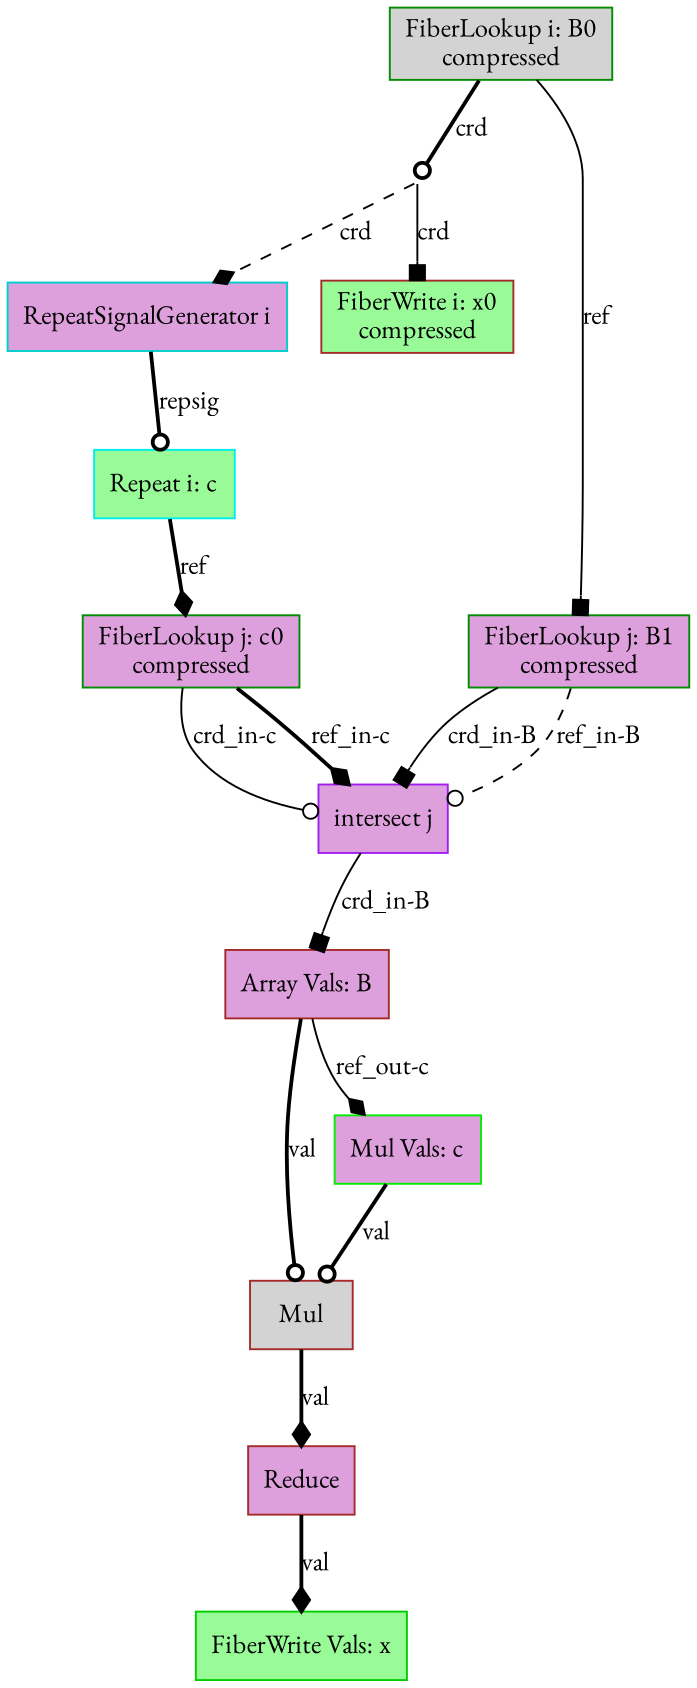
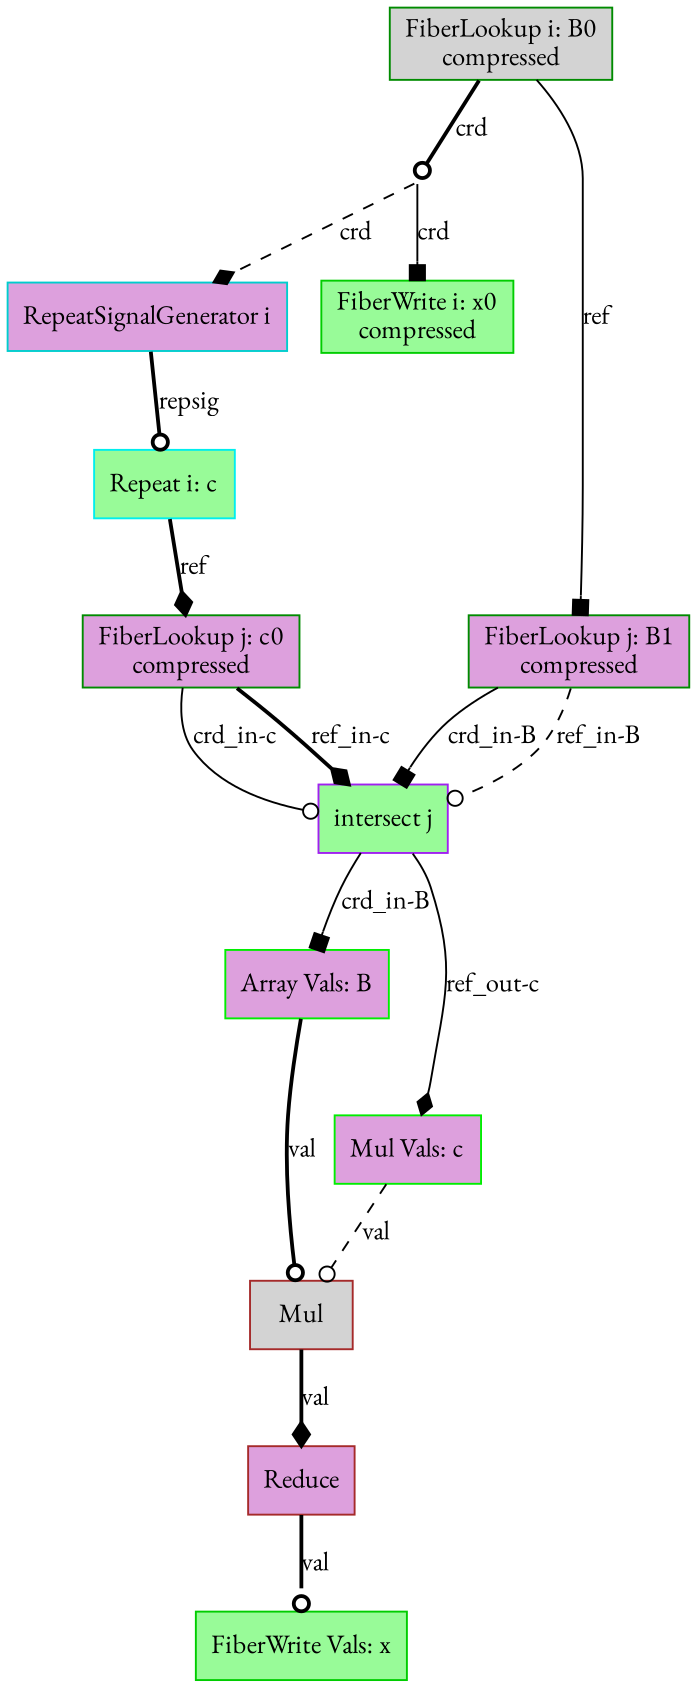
(417, 317) -> (417, 317)
(383, 819) -> (383, 819)
(307, 984) -> (307, 984)
(325, 1061) -> (446, 971)
(359, 1226) -> (359, 1226)
(301, 1552) -> (301, 1552)
